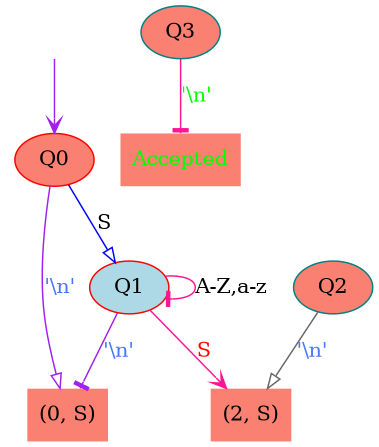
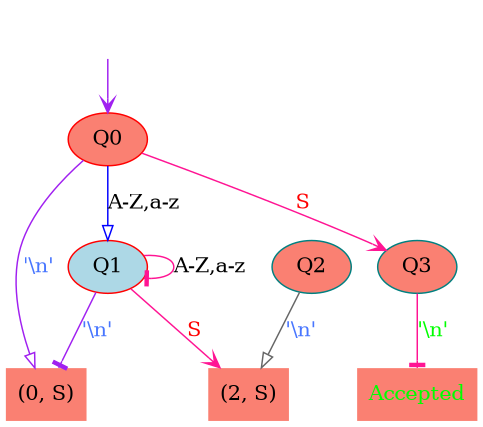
none -> (258, 197)
(104, 224) -> (144, 203)
